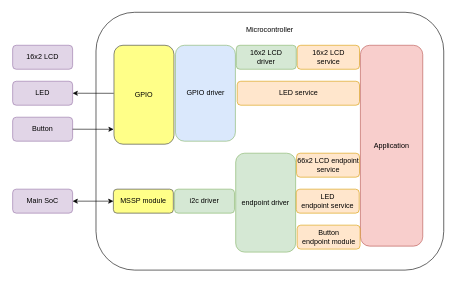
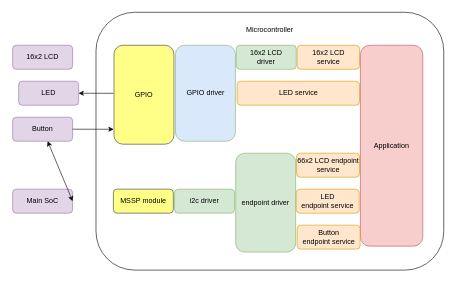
(42, 93) -> (48, 93)
(77, 201) -> (60, 172)
(329, 237) -> (329, 237)
